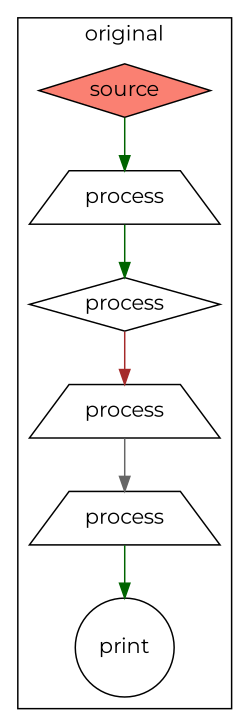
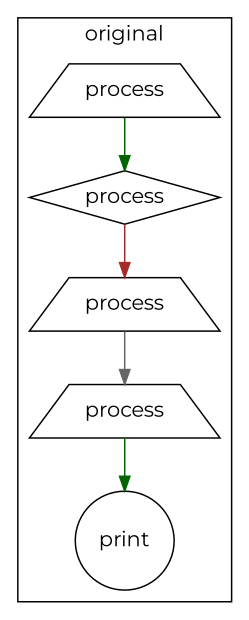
(125, 91) -> none
